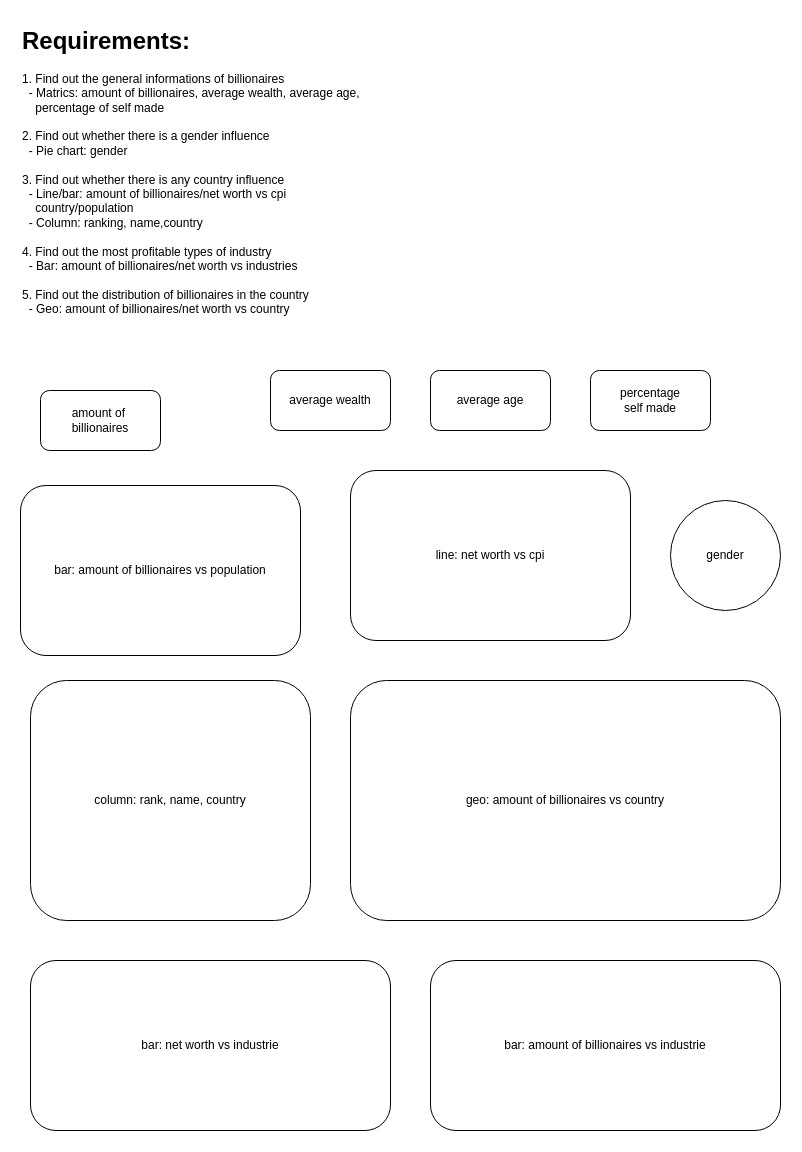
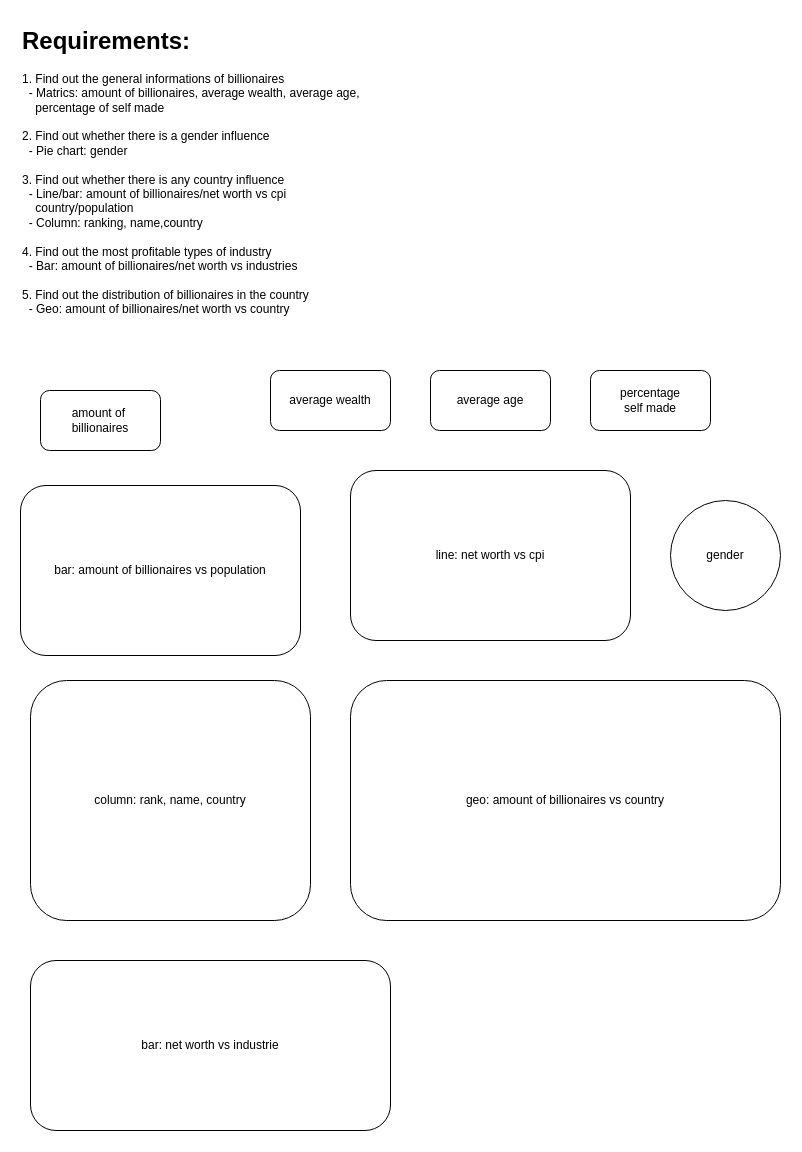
(606, 1046) -> none
